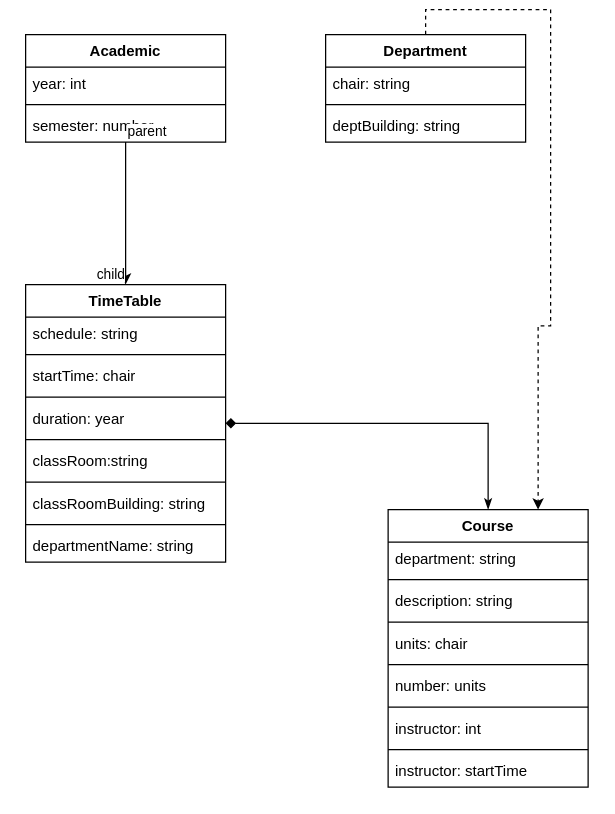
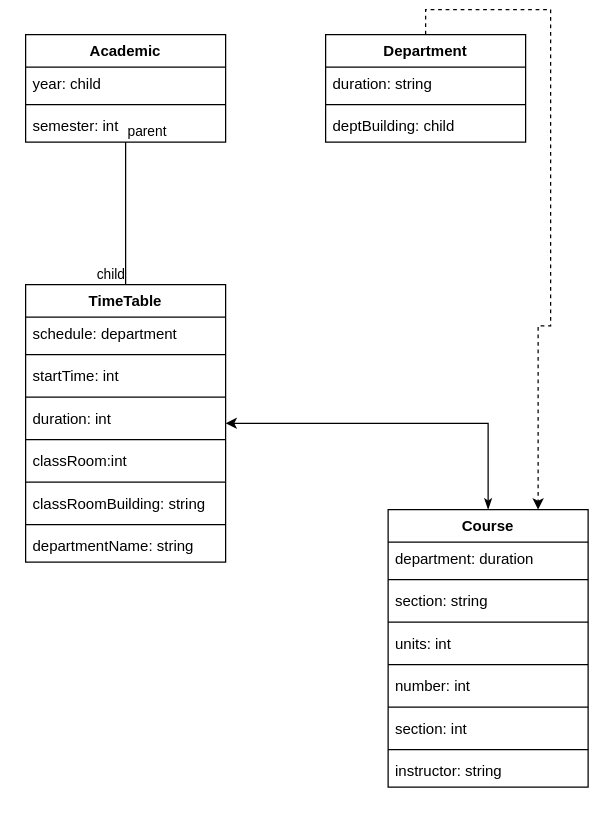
(64, 84) -> (71, 84)
(379, 84) -> (392, 84)
(96, 126) -> (81, 126)
(405, 126) -> (399, 126)
(126, 274) -> (126, 277)
(92, 334) -> (111, 334)
(92, 376) -> (84, 376)
(85, 419) -> (79, 419)
(236, 423) -> (235, 423)
(94, 461) -> (81, 461)
(465, 559) -> (473, 559)
(465, 601) -> (450, 601)
(438, 644) -> (429, 644)
(444, 686) -> (435, 686)
(450, 729) -> (438, 729)
(475, 771) -> (463, 771)
